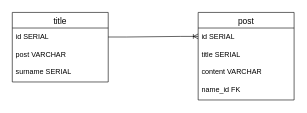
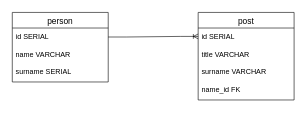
(60, 21) -> (60, 21)
(39, 54) -> (39, 54)
(223, 54) -> (225, 54)
(231, 72) -> (231, 72)
